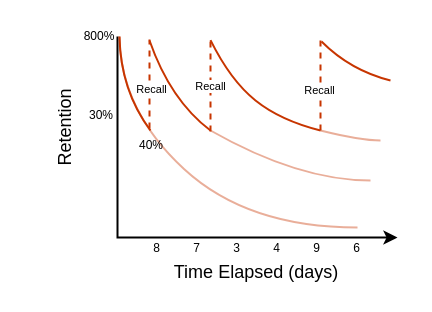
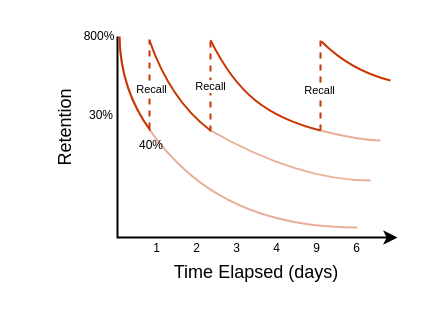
(157, 249) -> (157, 249)
(197, 249) -> (197, 249)
